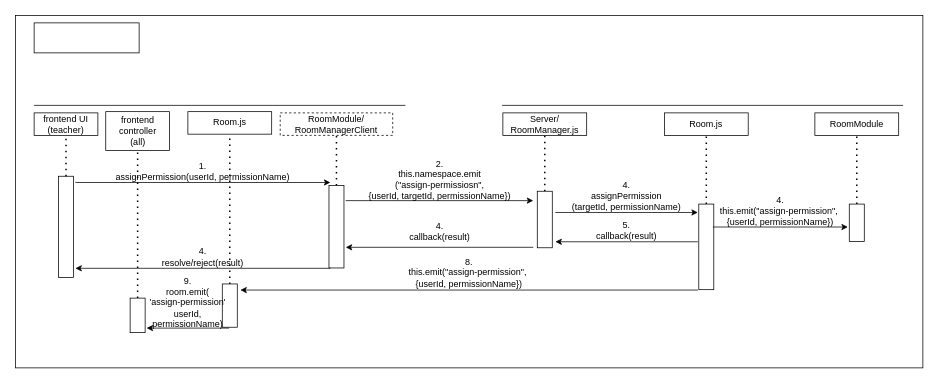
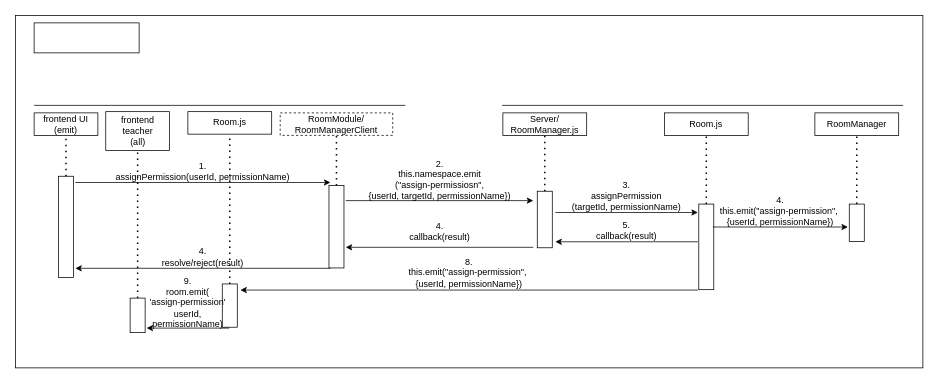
(66, 124) -> (66, 124)
(857, 124) -> (857, 124)
(138, 131) -> (138, 131)
(627, 196) -> (627, 196)
